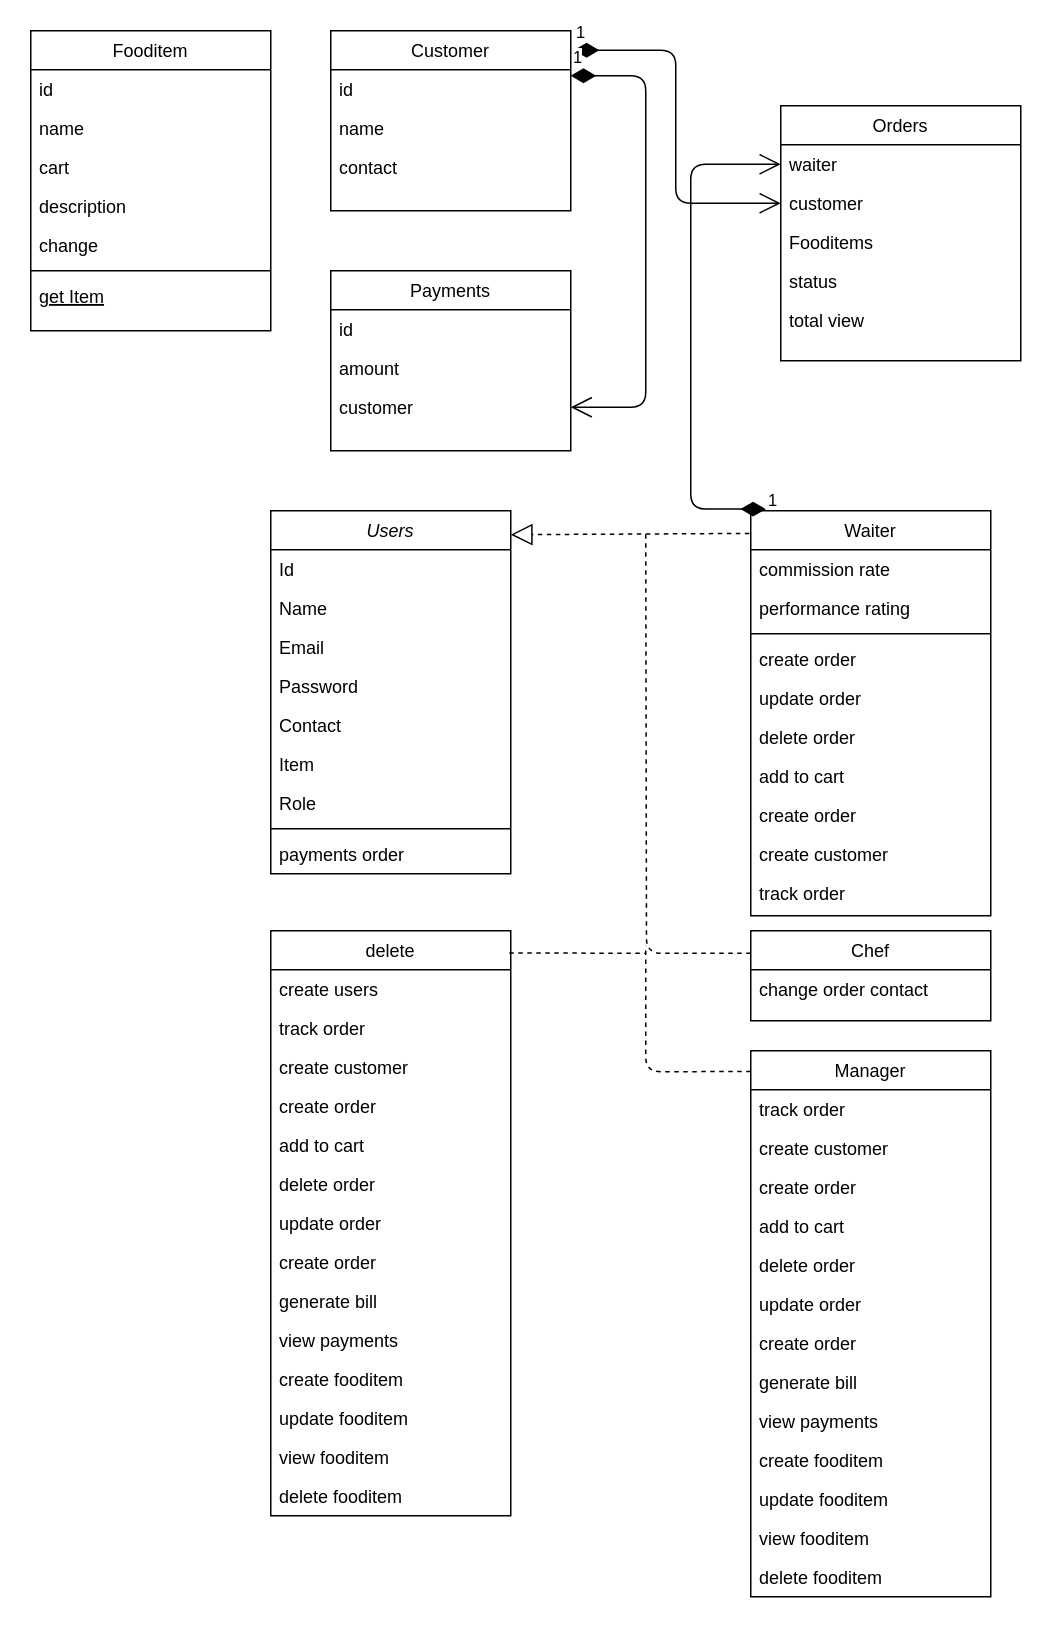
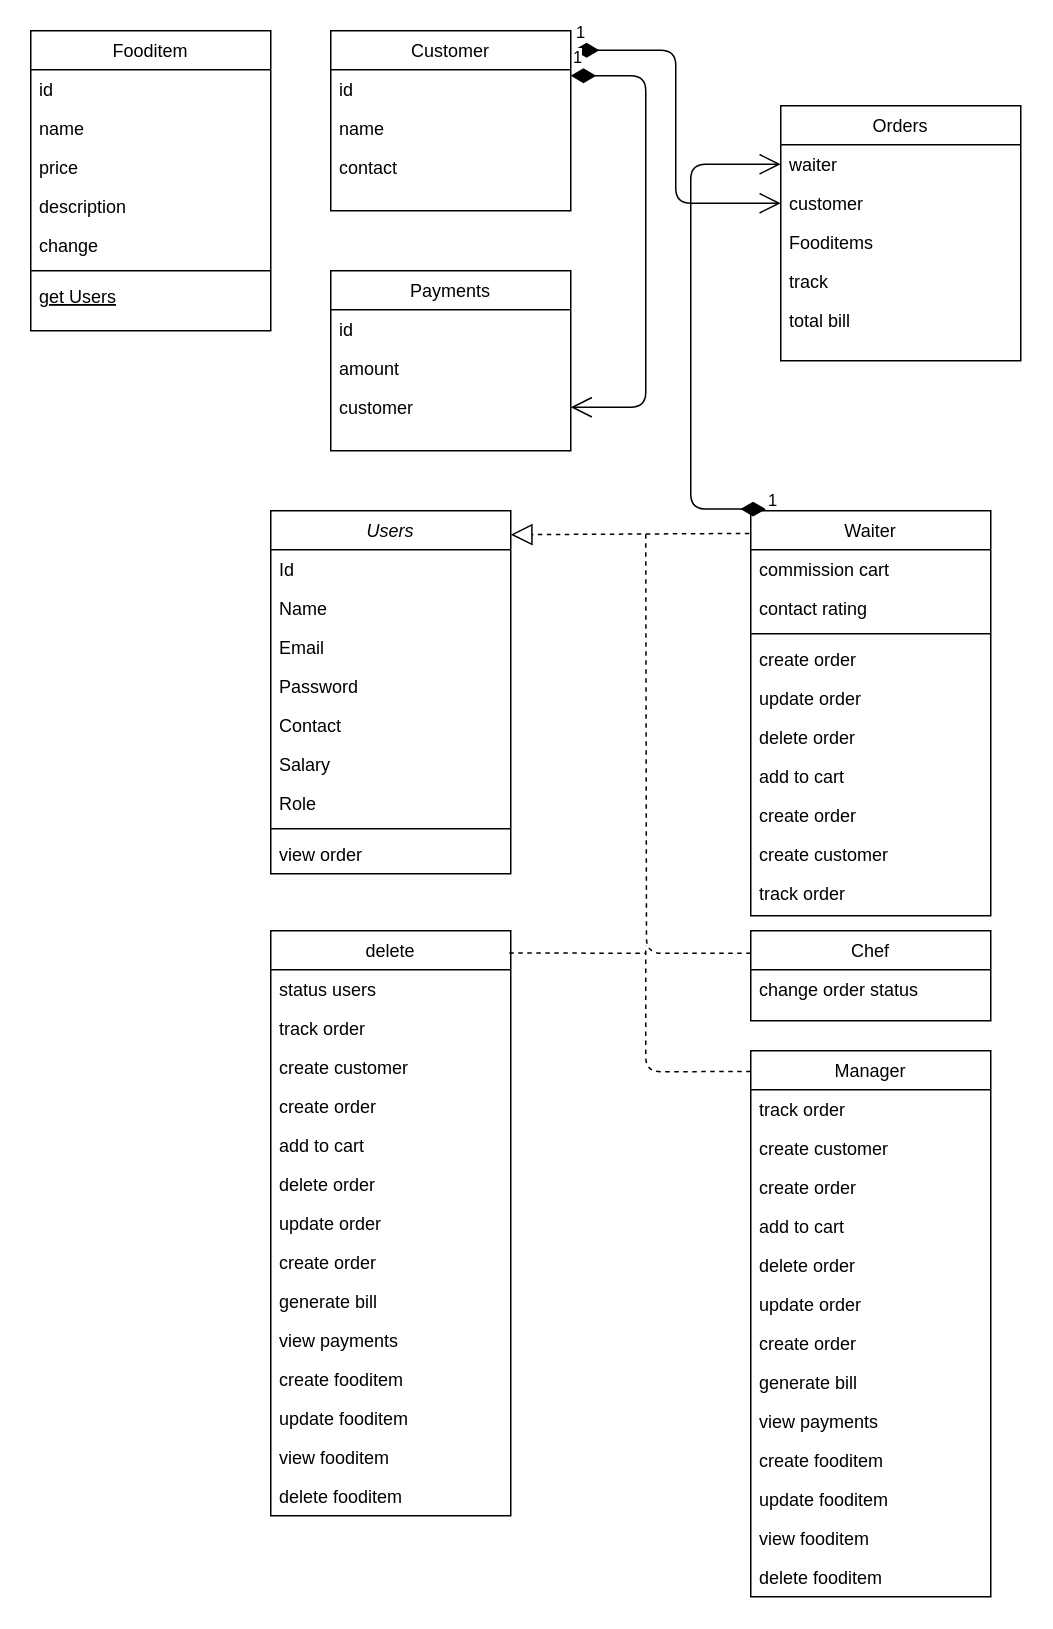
(59, 168) -> (62, 168)
(819, 282) -> (814, 282)
(77, 297) -> (82, 297)
(832, 321) -> (828, 321)
(828, 570) -> (828, 570)
(845, 609) -> (825, 609)
(299, 765) -> (307, 765)
(347, 855) -> (325, 855)
(337, 990) -> (337, 990)
(855, 990) -> (850, 990)
